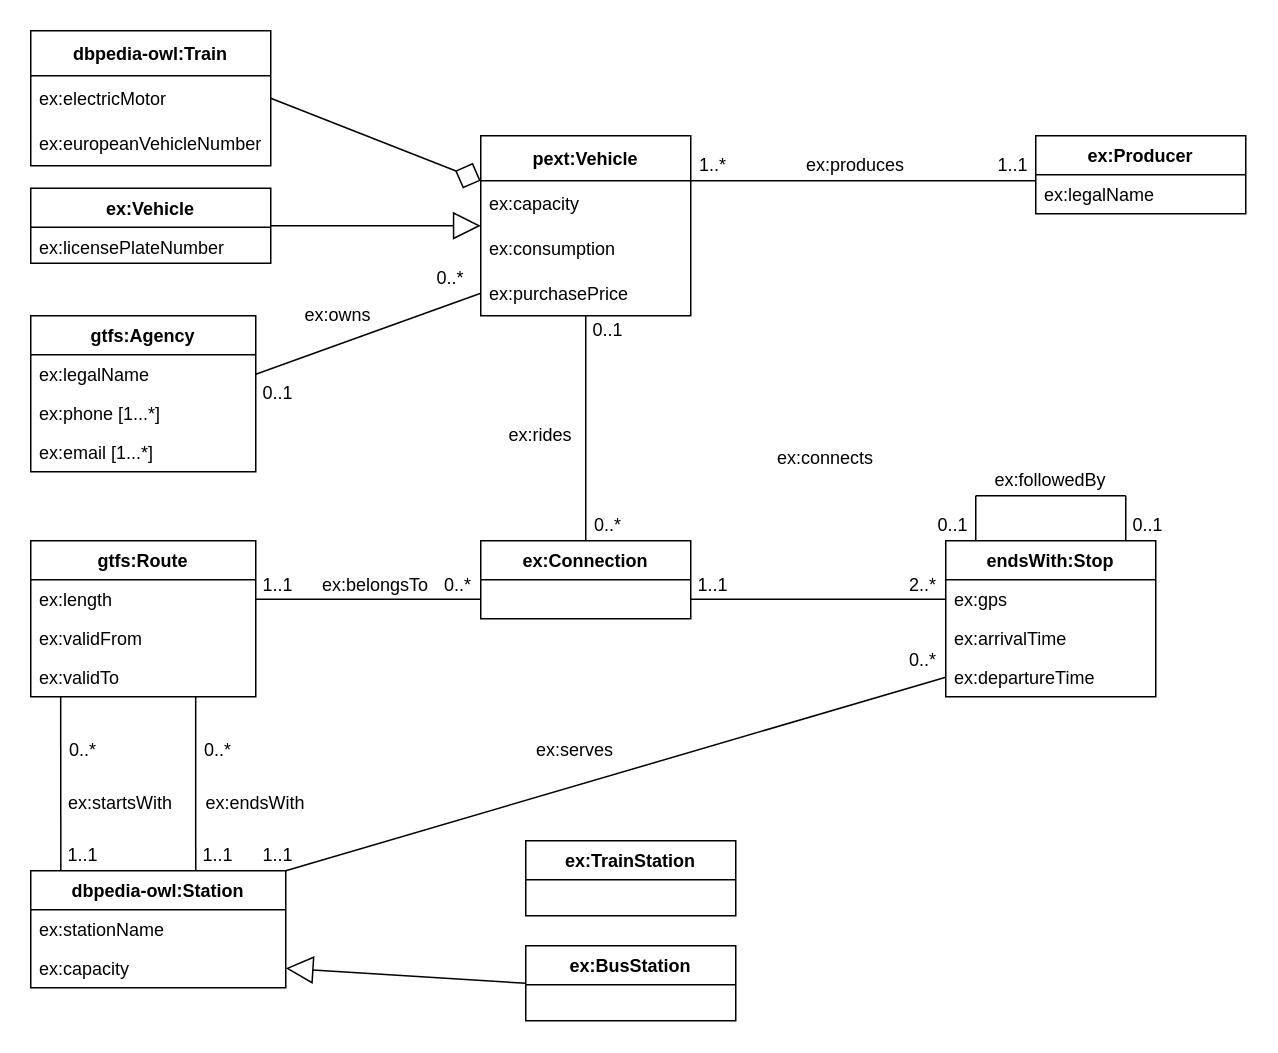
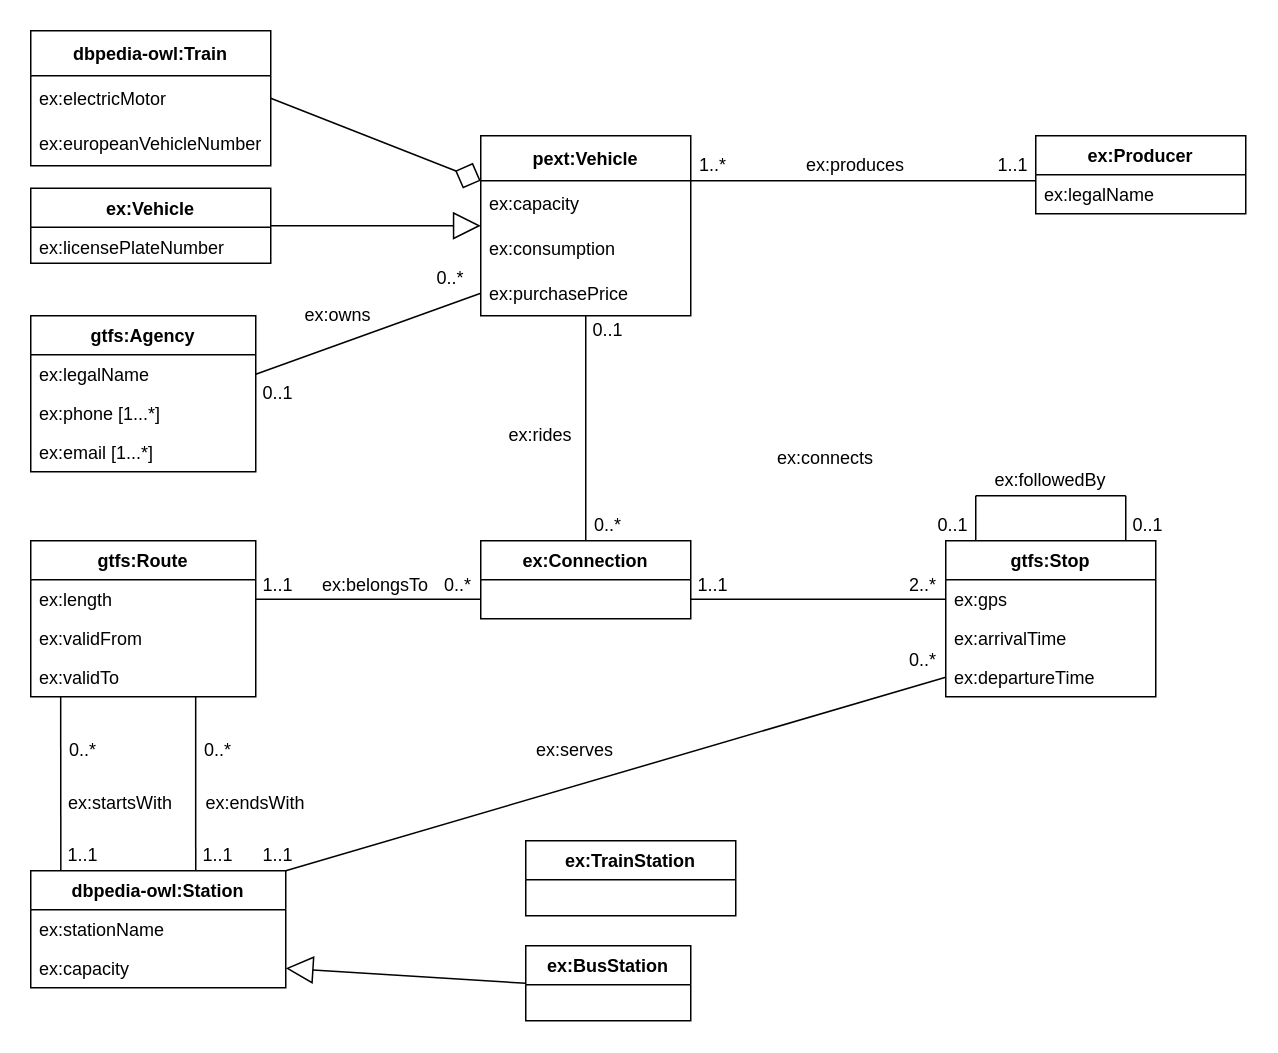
(1050, 561) -> (1050, 561)
(631, 983) -> (608, 983)
